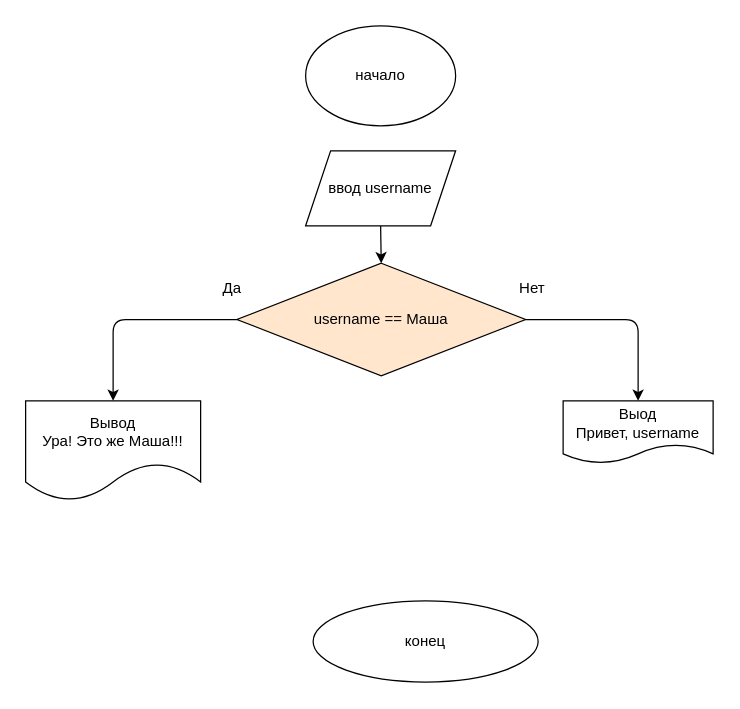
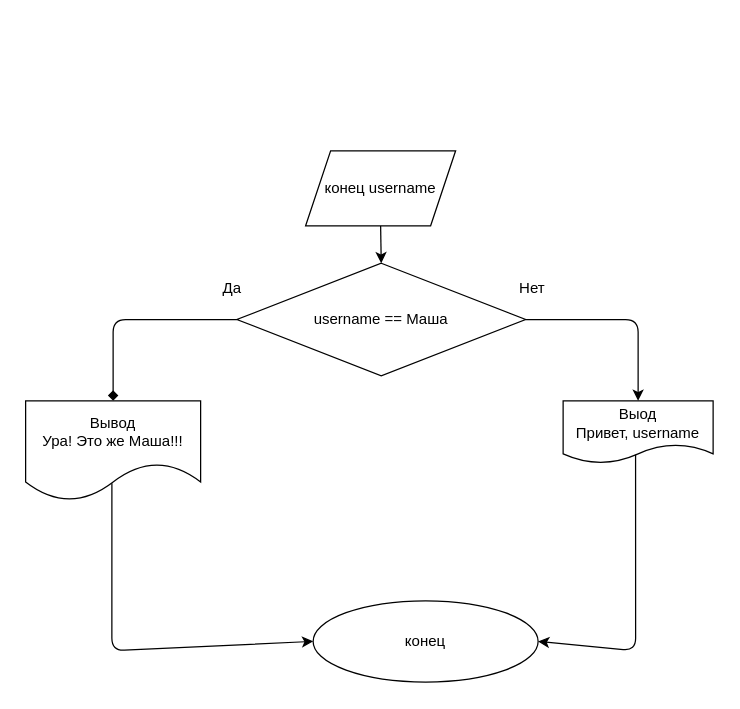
(381, 76) -> none
(381, 188) -> (381, 188)
(381, 319) -> (381, 319)
(113, 391) -> (113, 390)
none -> (636, 592)
none -> (130, 650)
